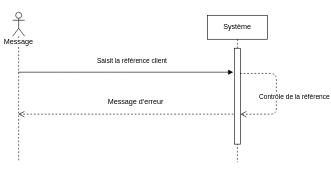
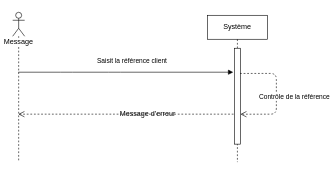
(135, 102) -> (147, 114)
